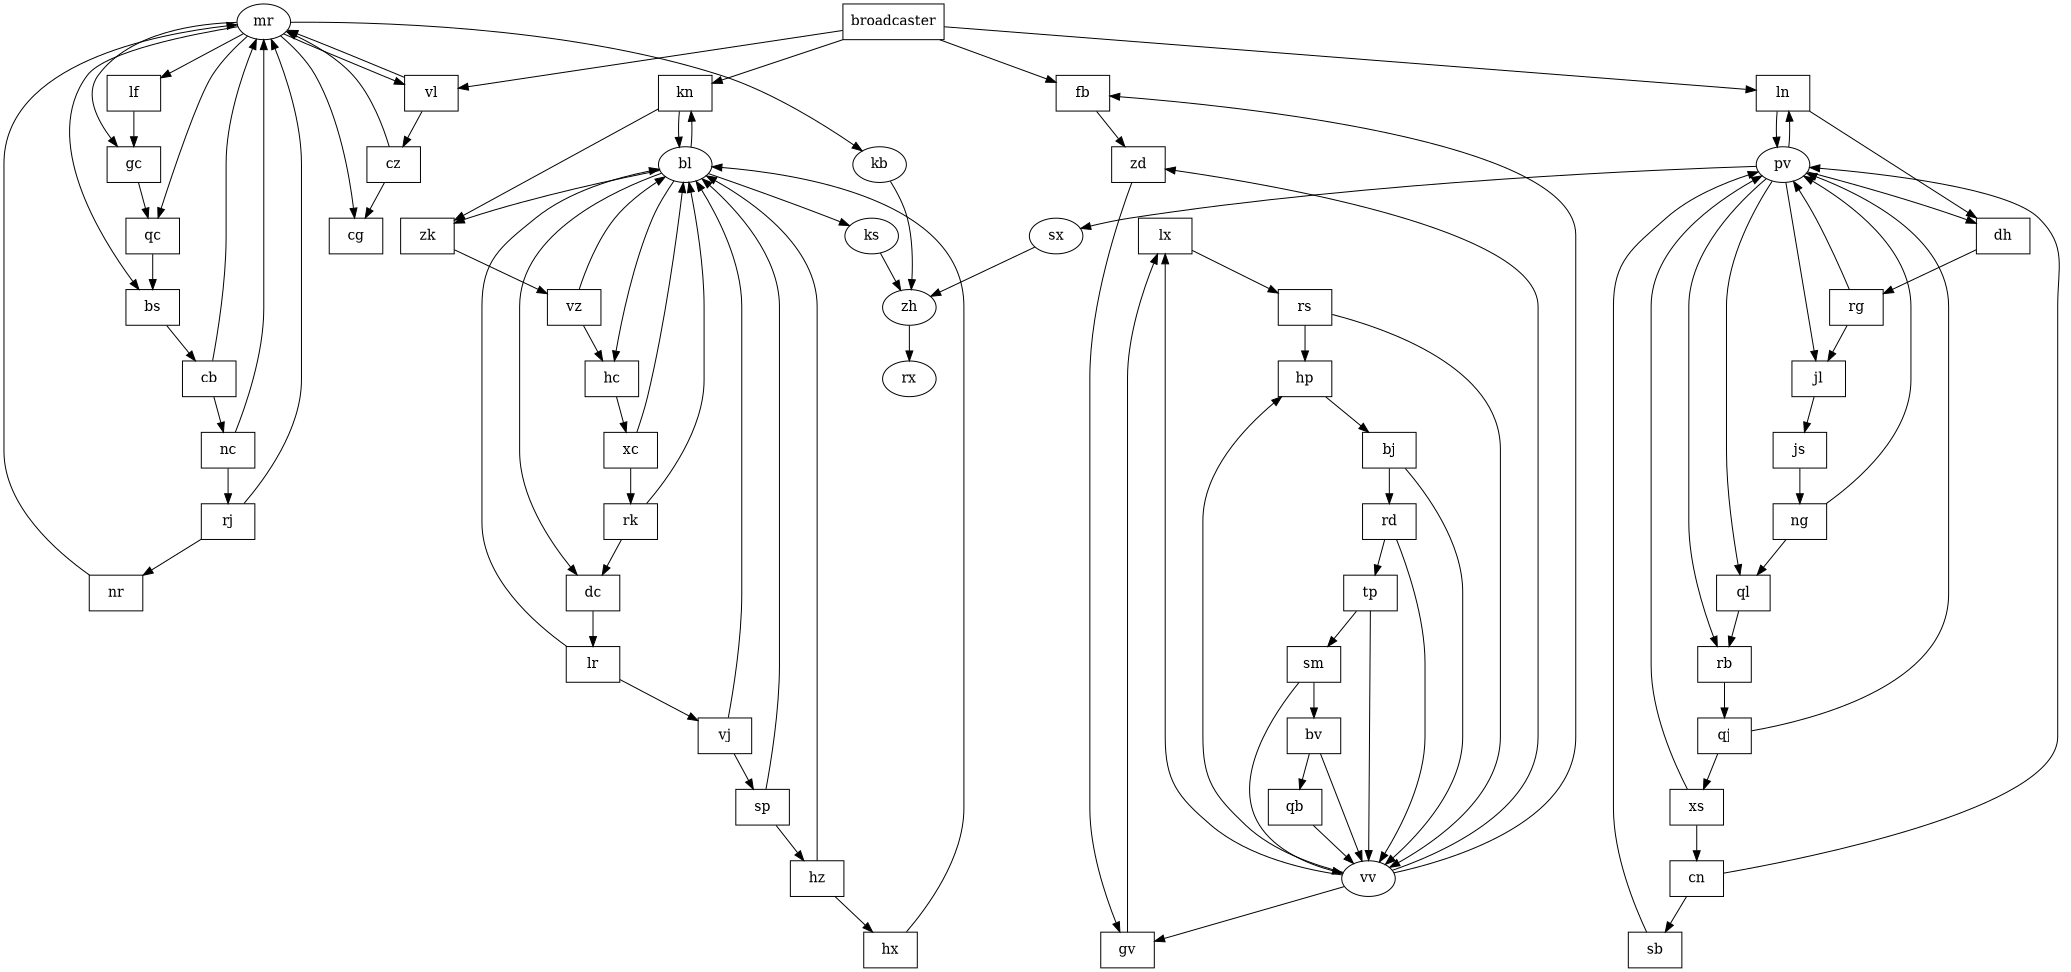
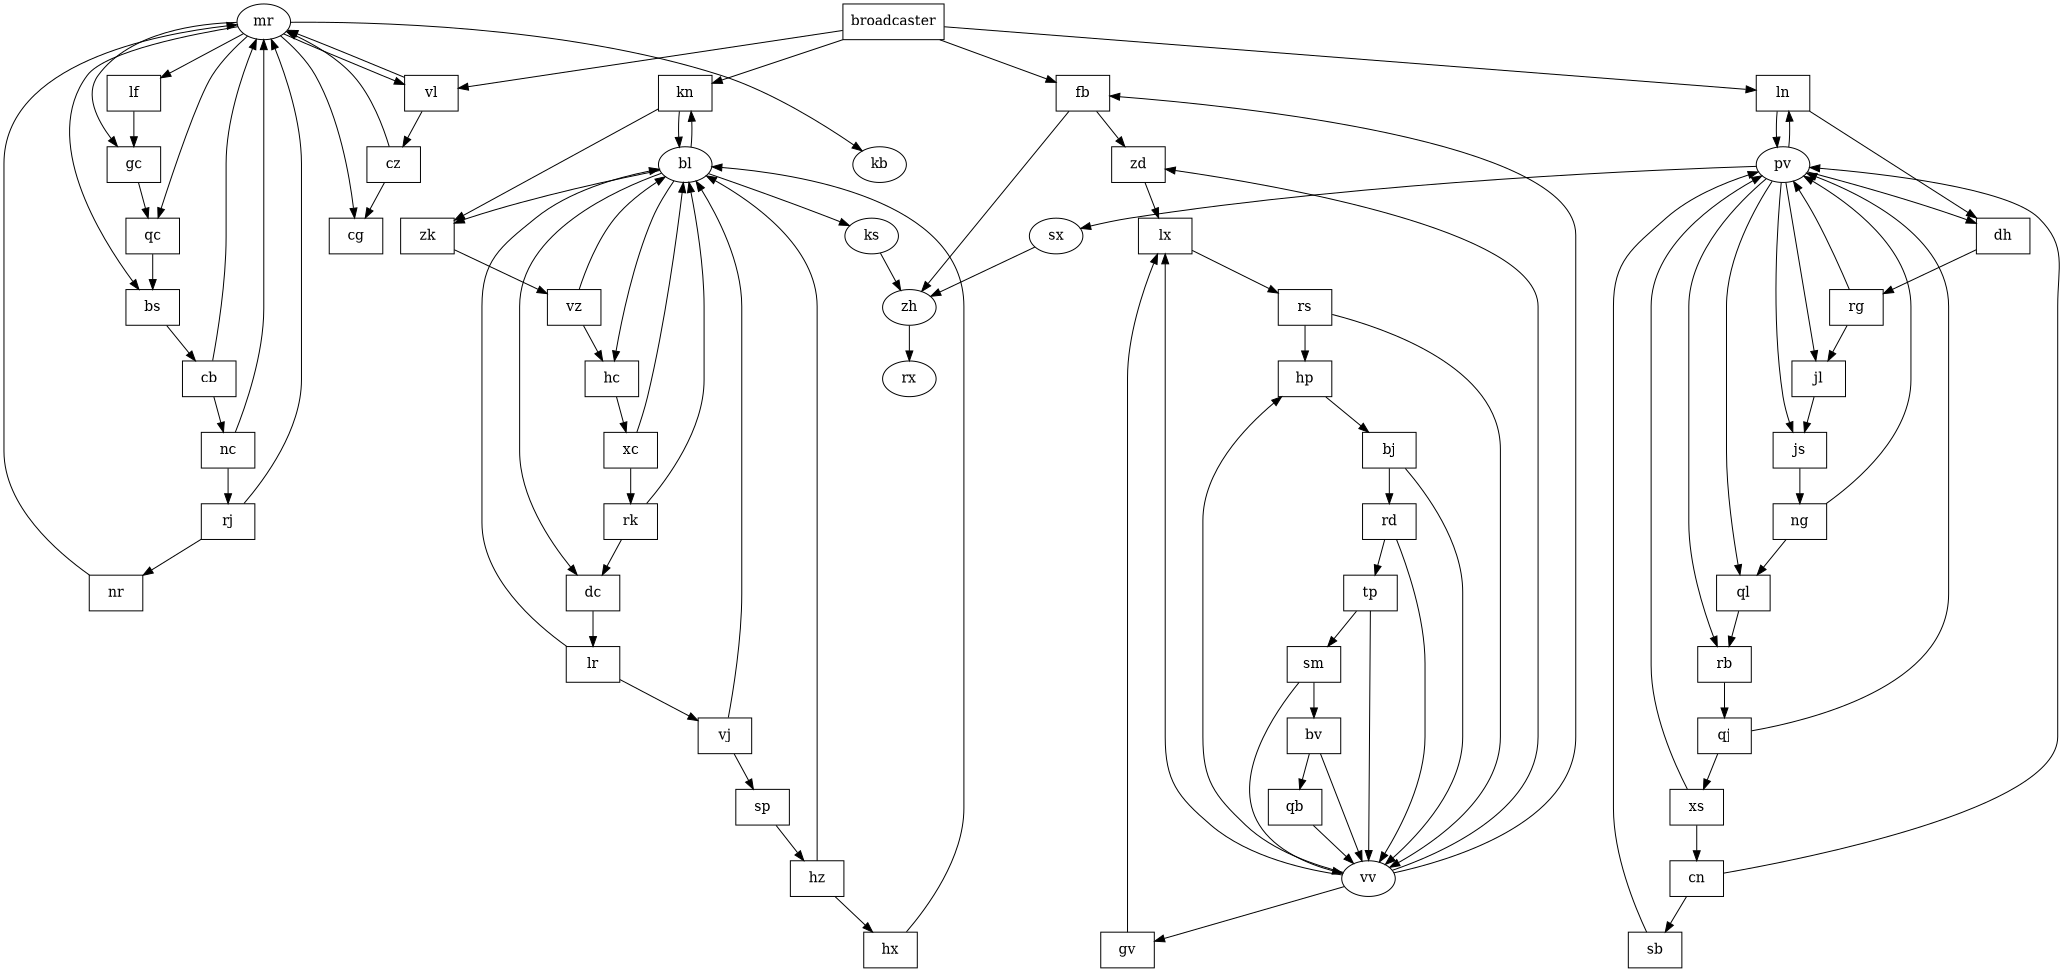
(910, 229) -> (999, 197)
none -> (1776, 303)
(779, 476) -> none
(1090, 552) -> (1150, 196)
